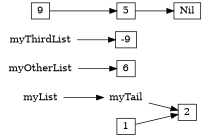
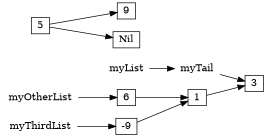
(80, 11) -> (80, 19)
none -> (158, 98)
(187, 112) -> (254, 83)
none -> (159, 113)
